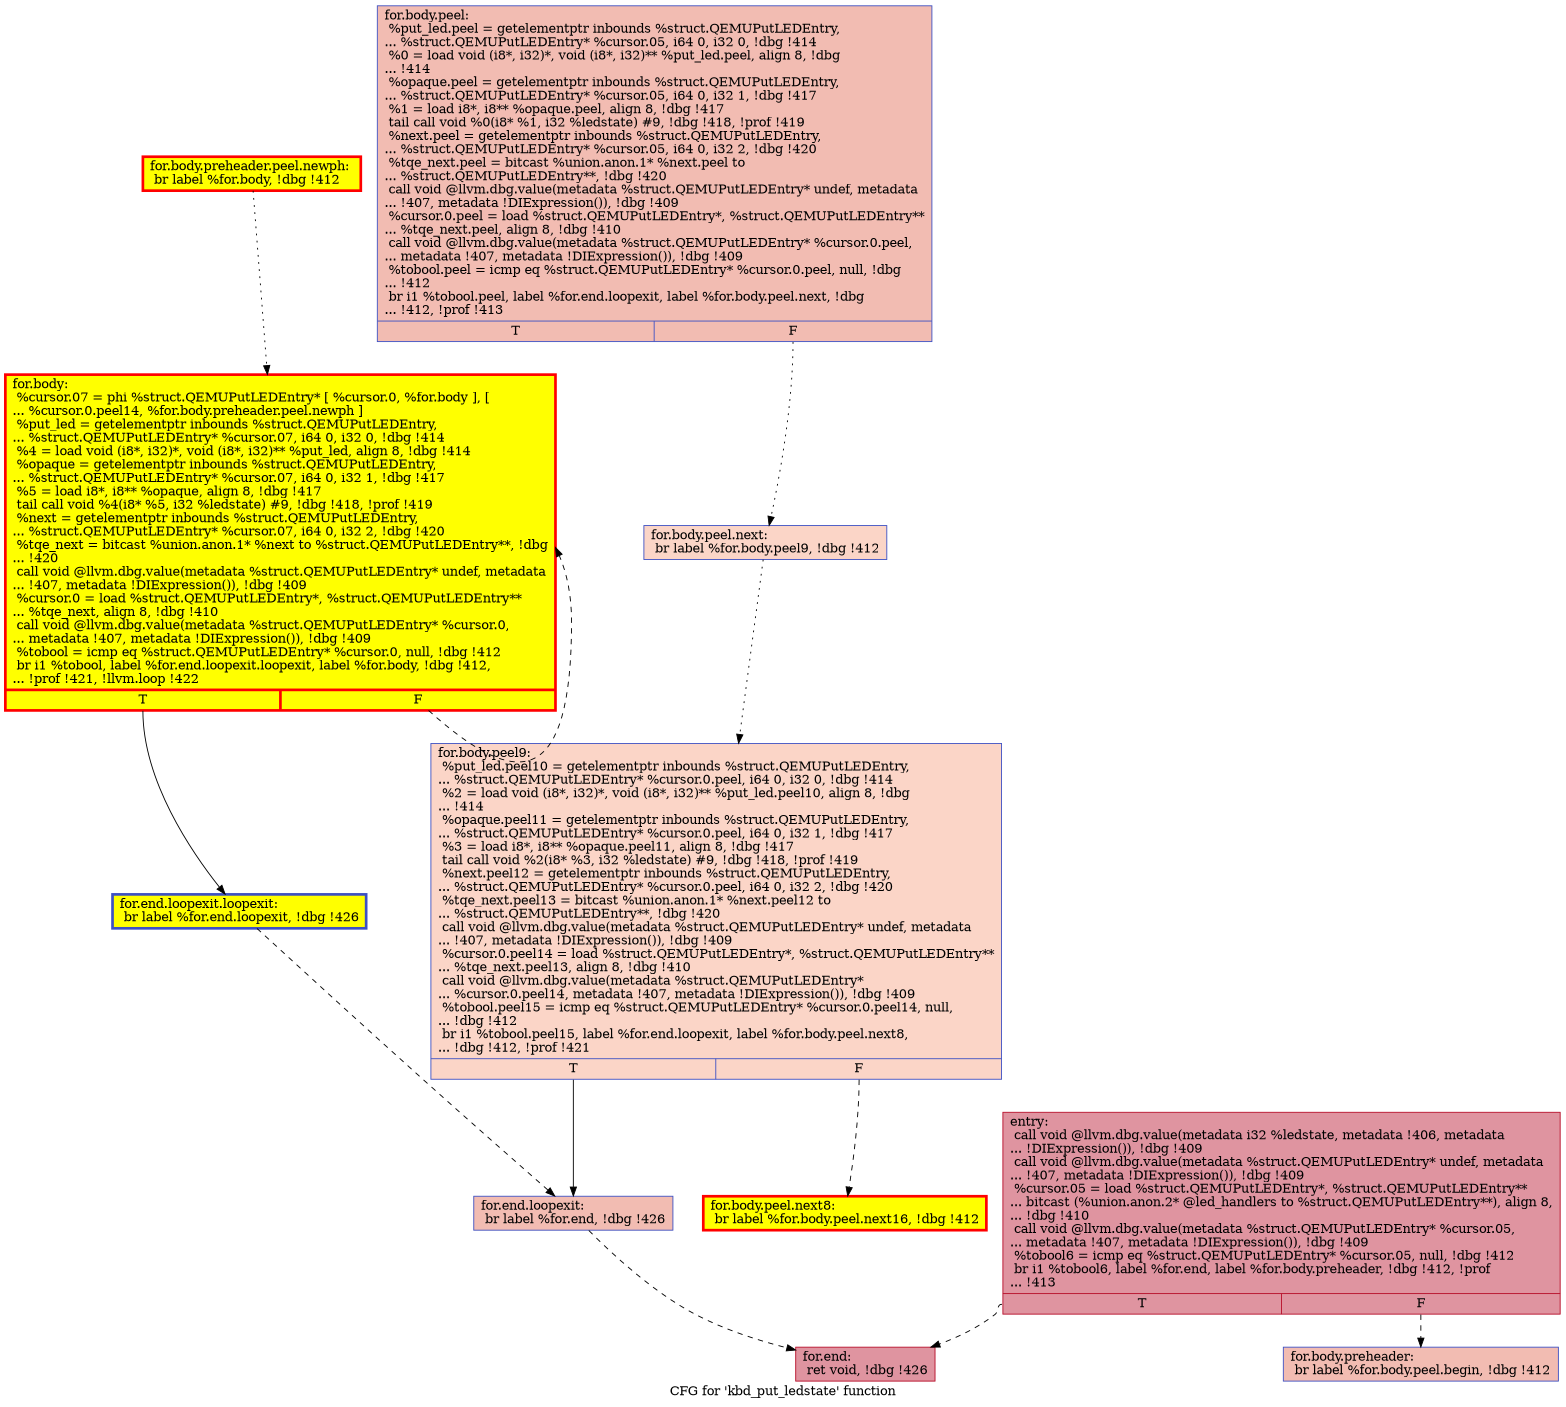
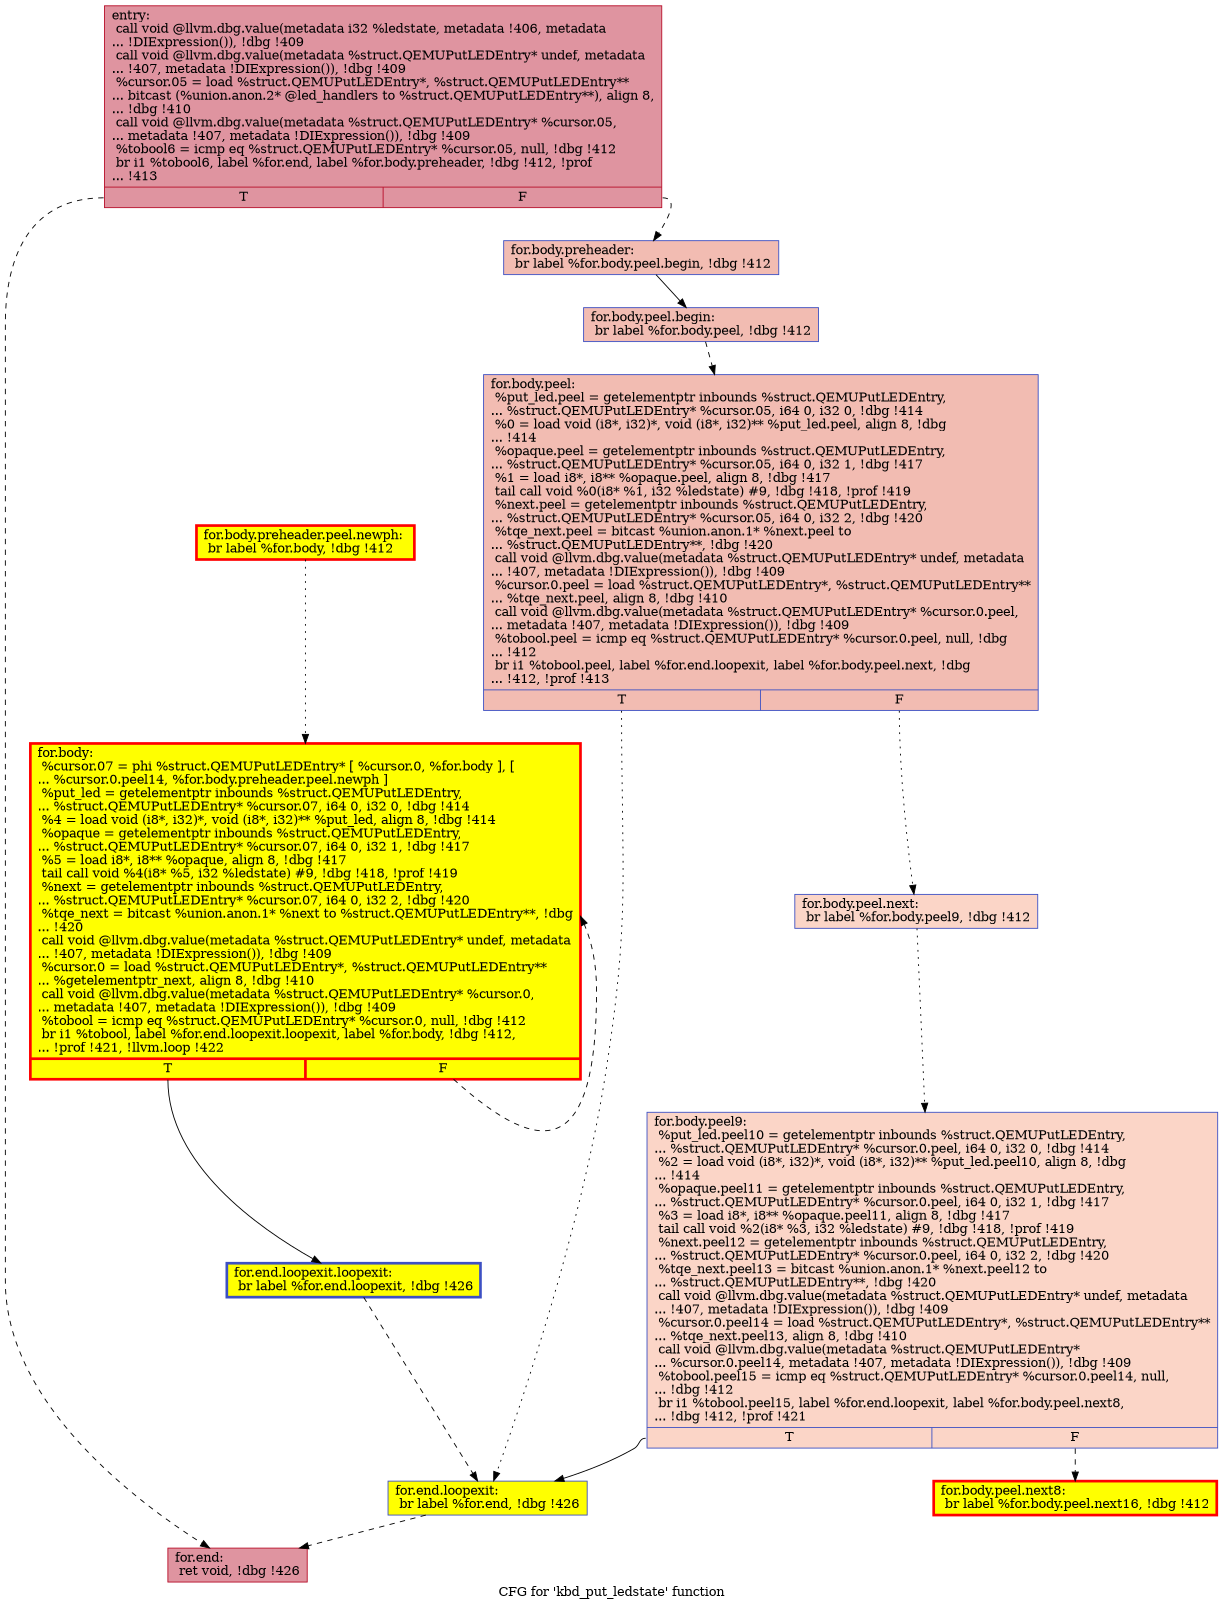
none -> (701, 325)
(116, 612) -> (176, 981)
none -> (601, 1098)
(573, 1213) -> (488, 1498)
